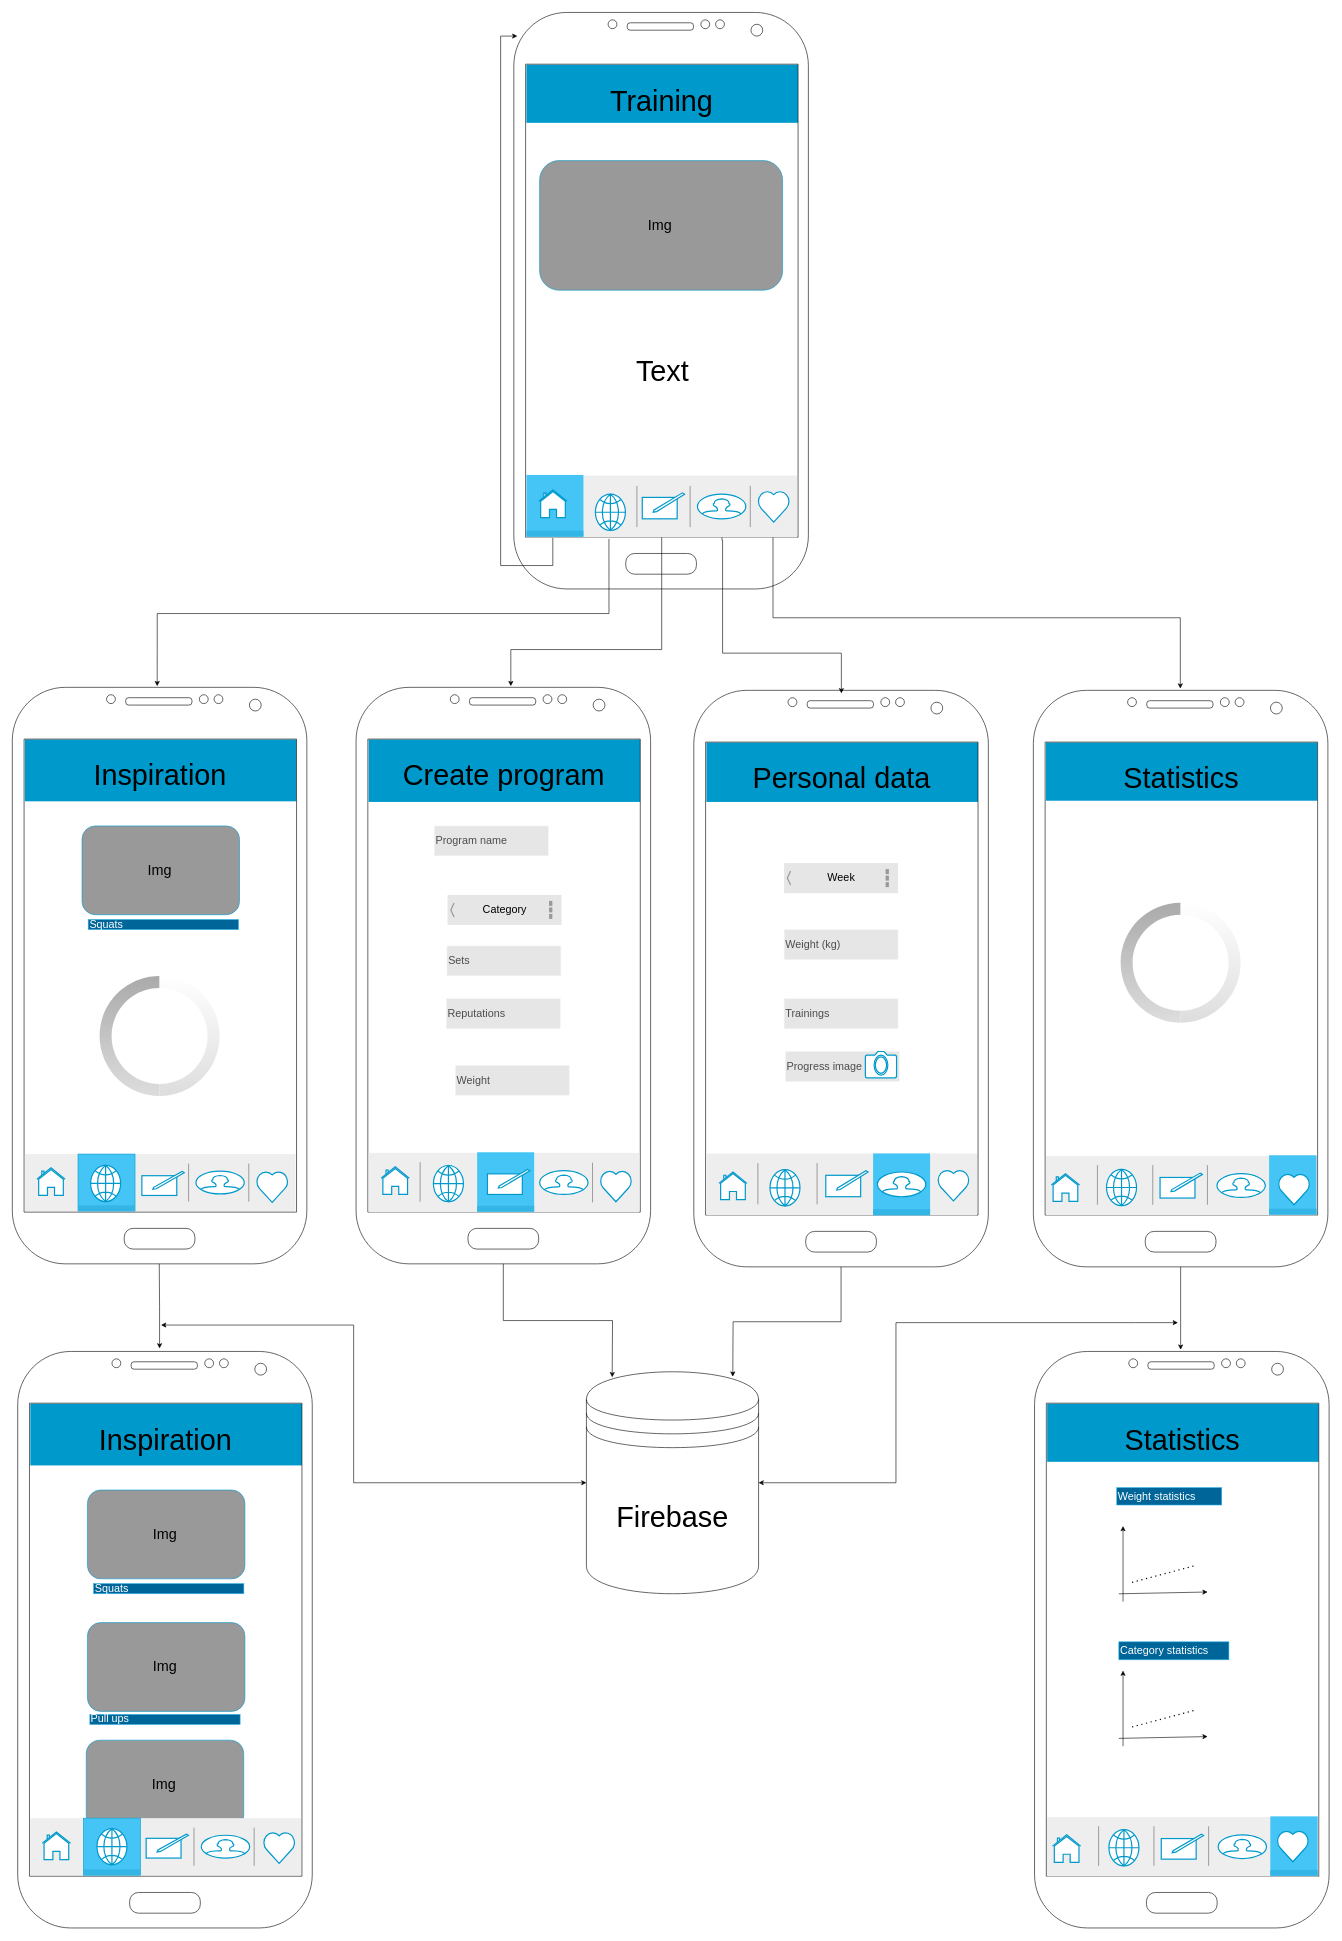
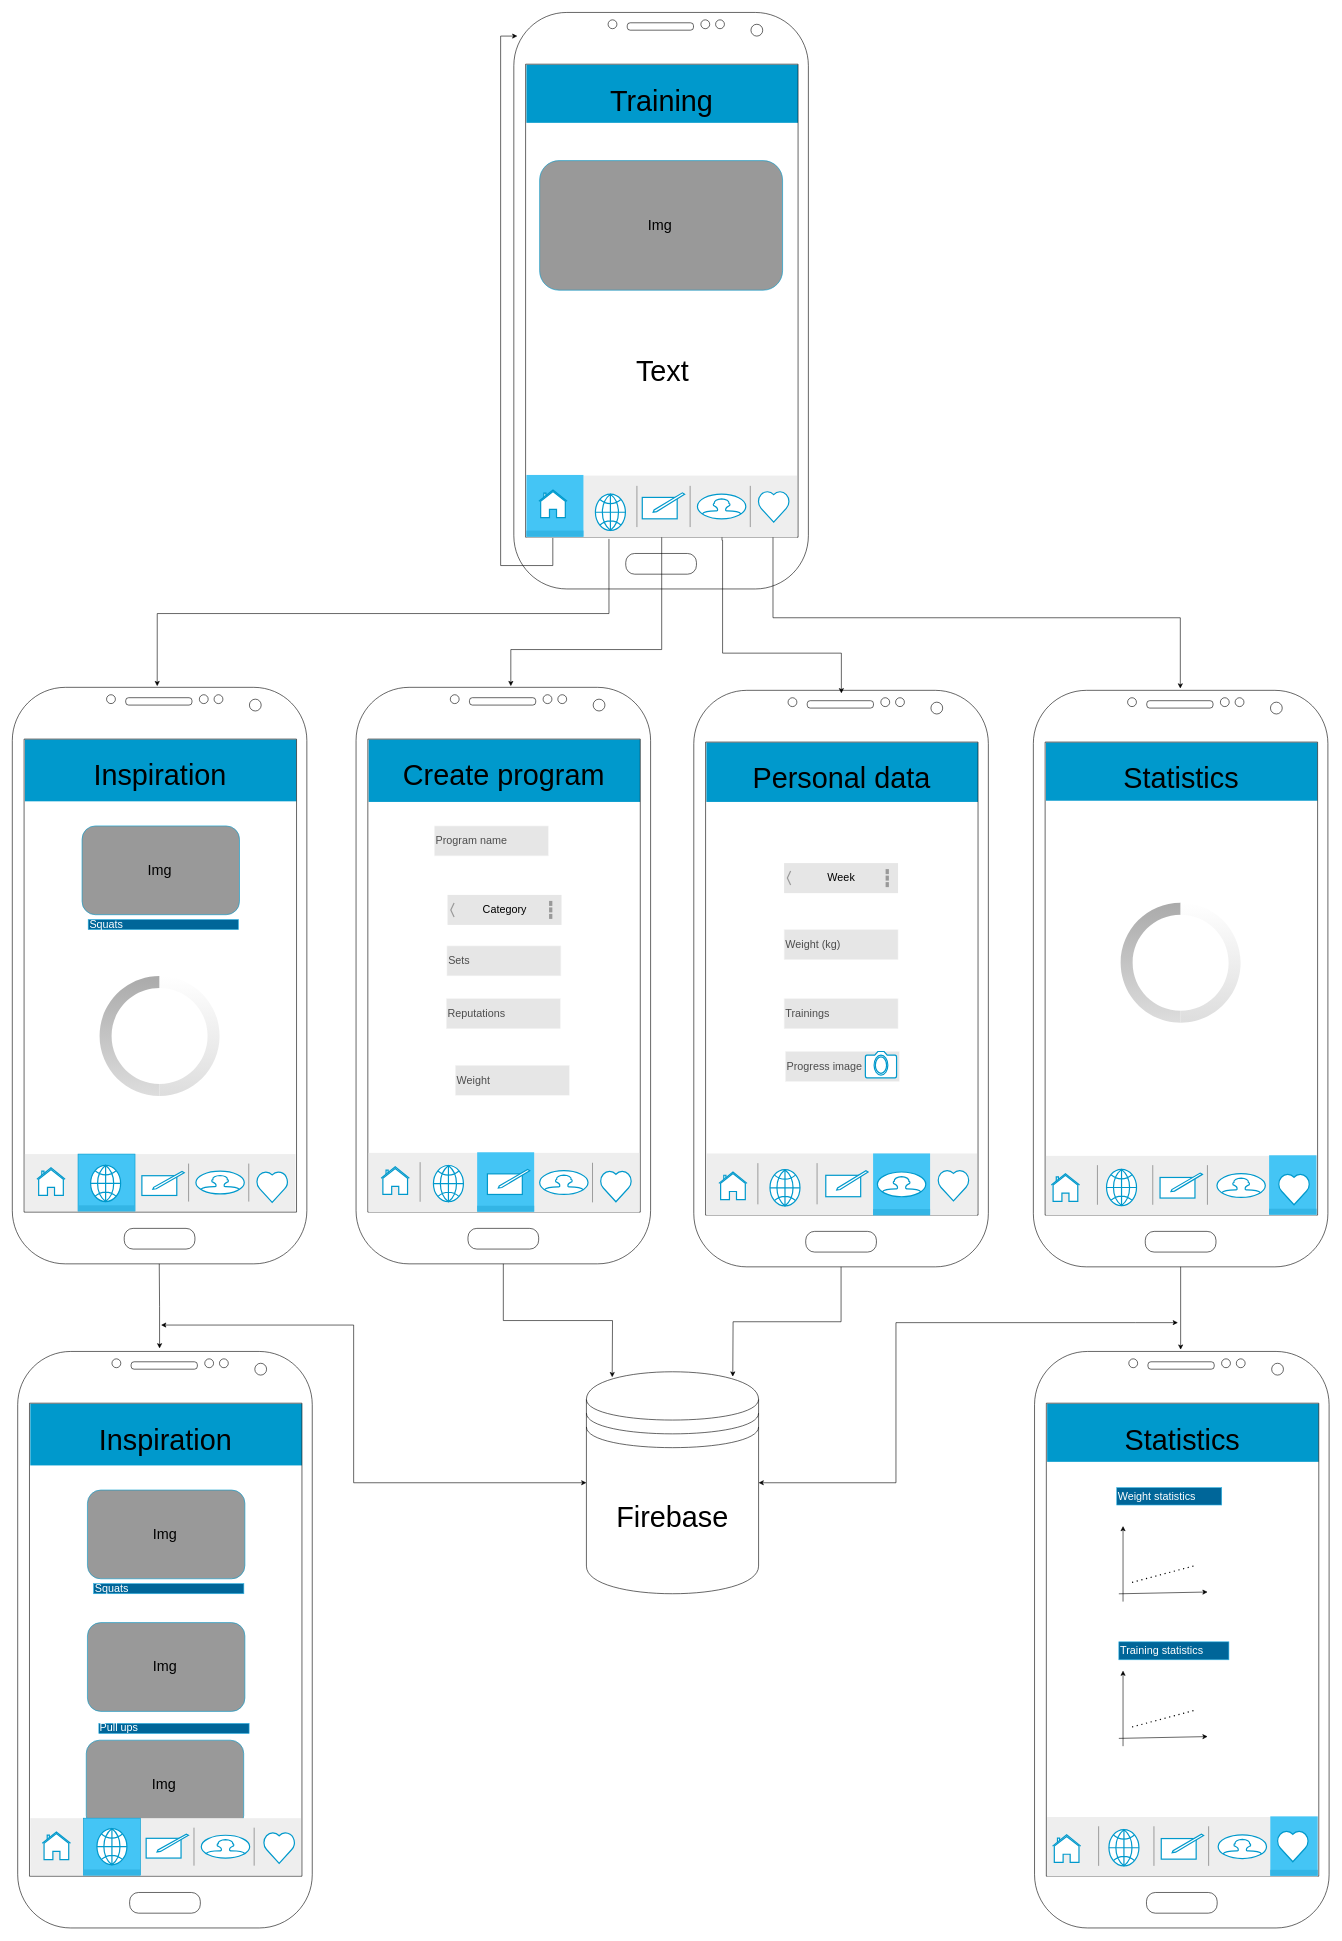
(1150, 1651) -> (1149, 1651)
(165, 1720) -> (174, 1729)
